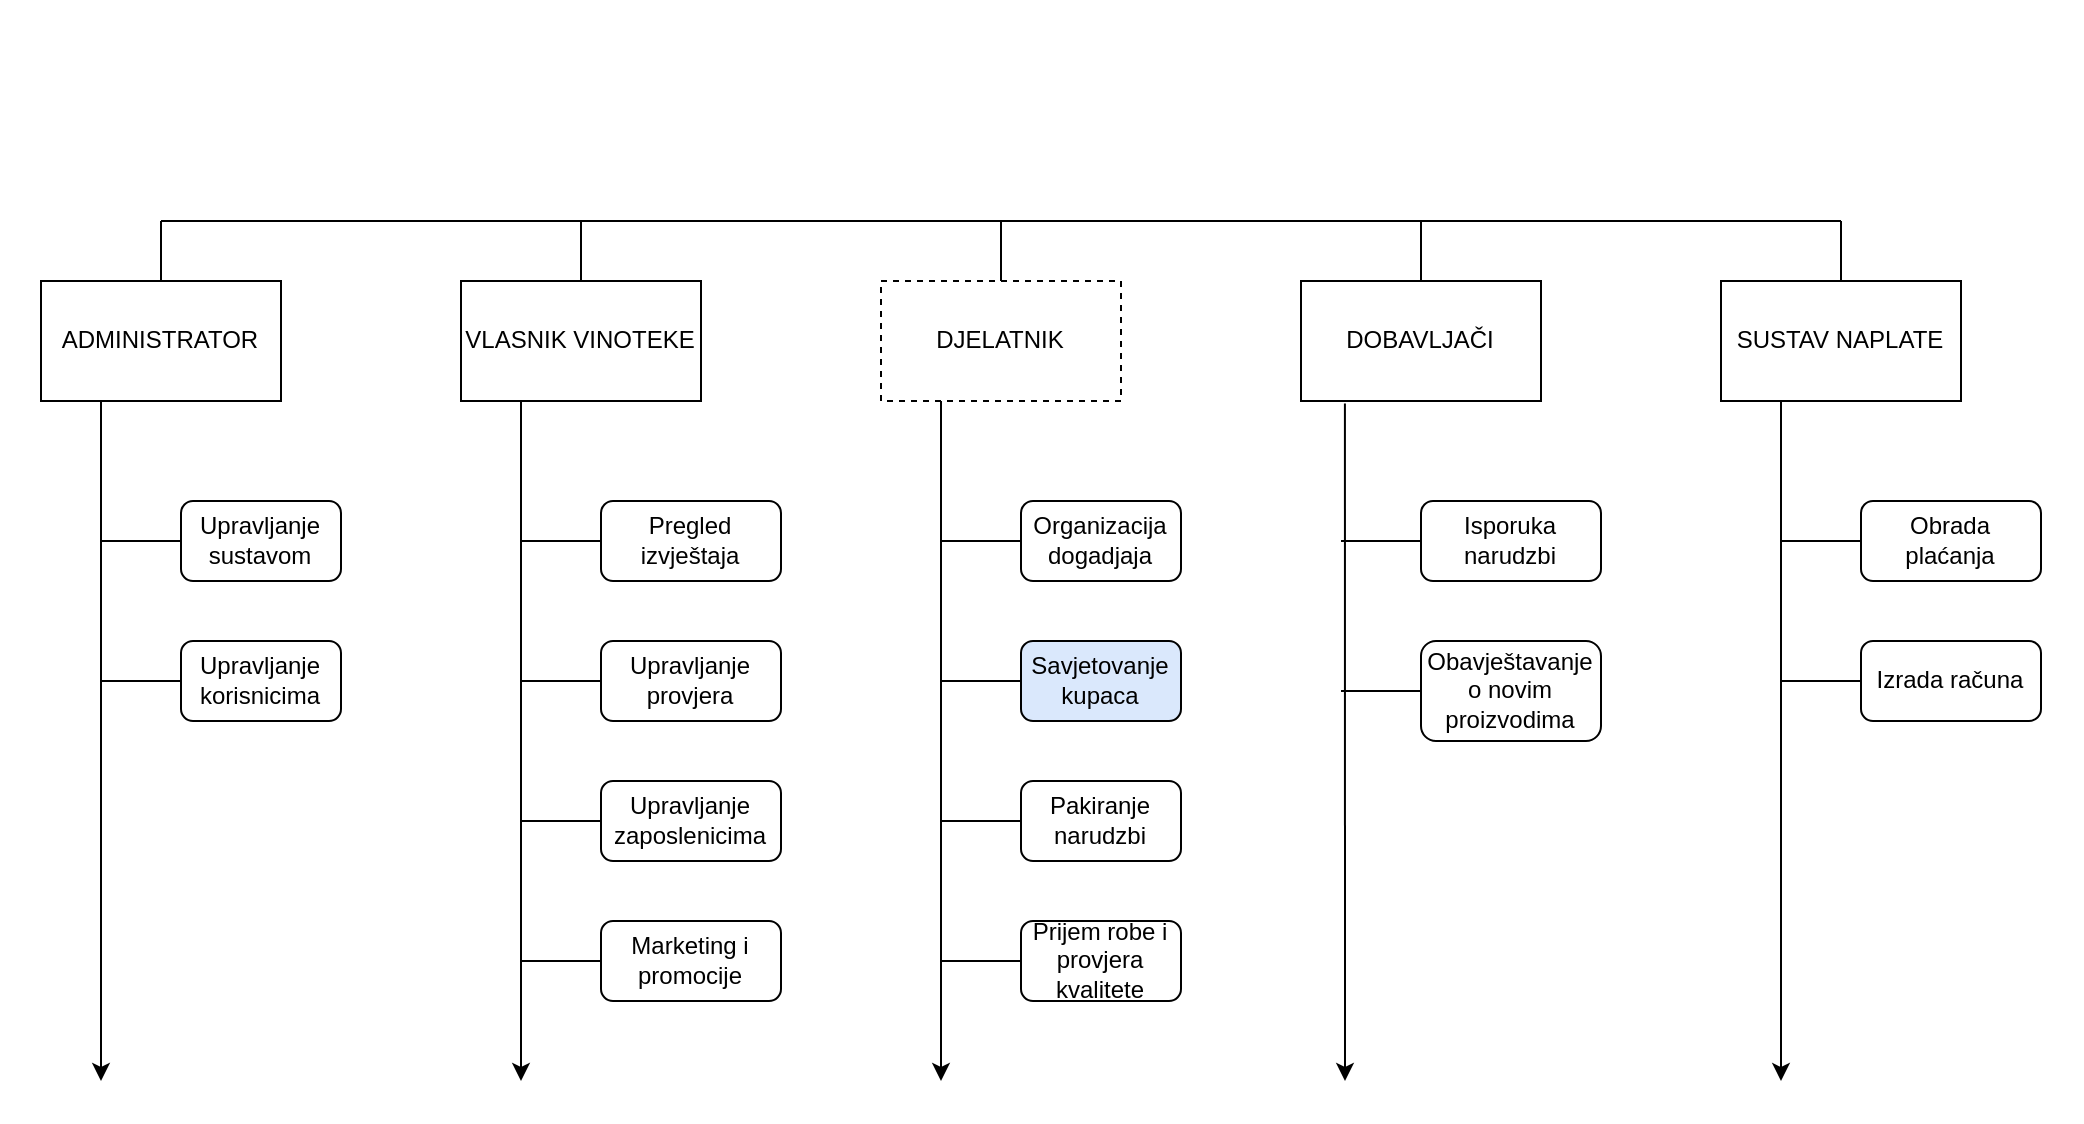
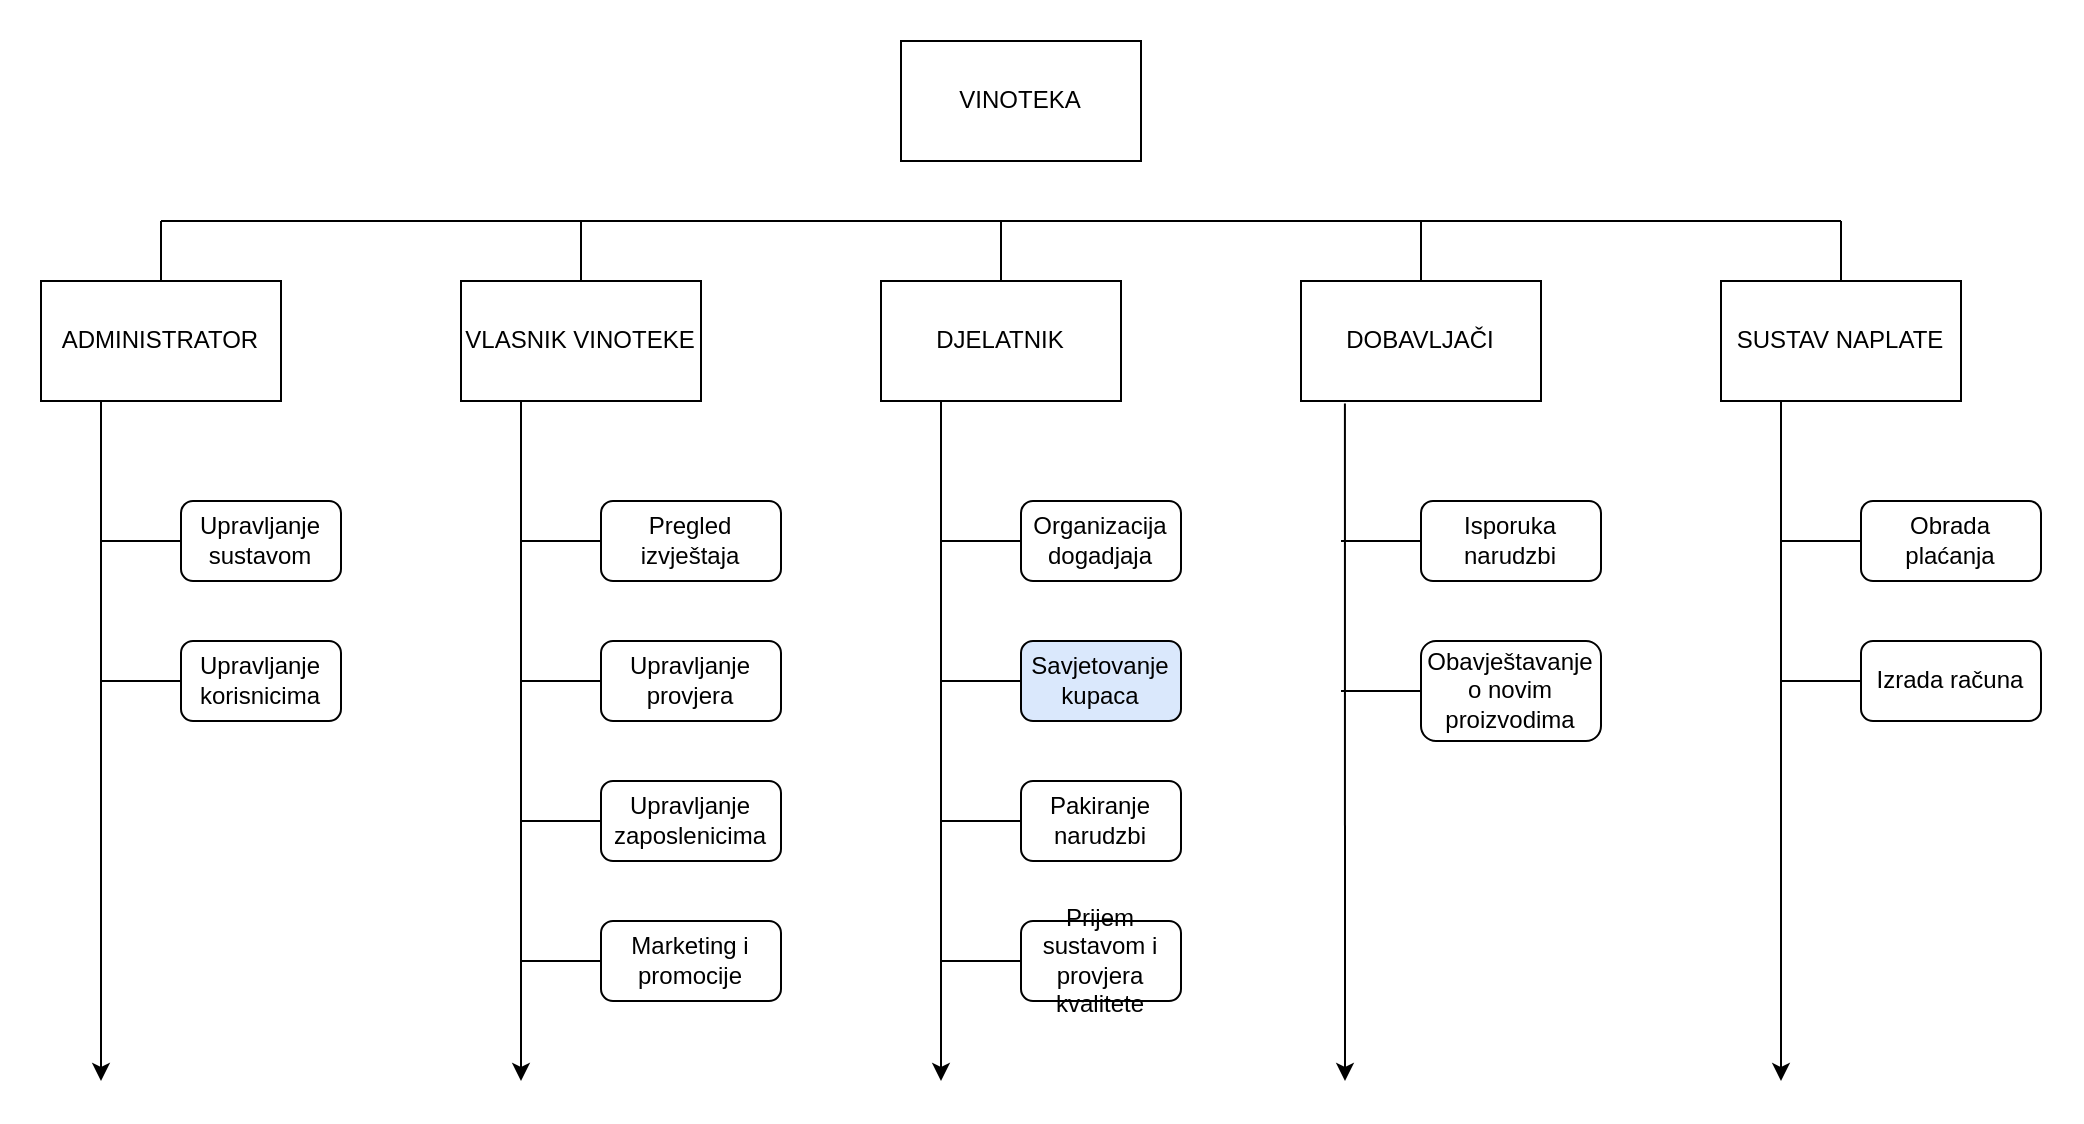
none -> (1021, 101)
(1001, 341) -> (1001, 341)
(1101, 961) -> (1101, 961)
